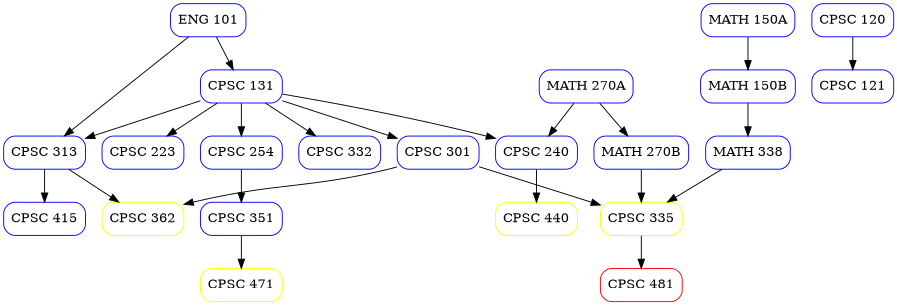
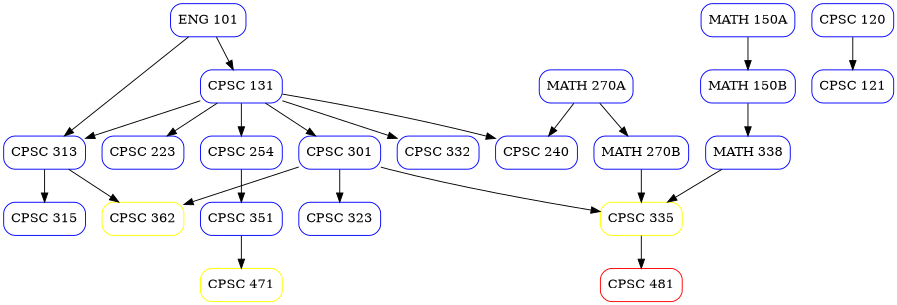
(45, 219) -> (45, 219)
none -> (340, 219)
(536, 219) -> none
